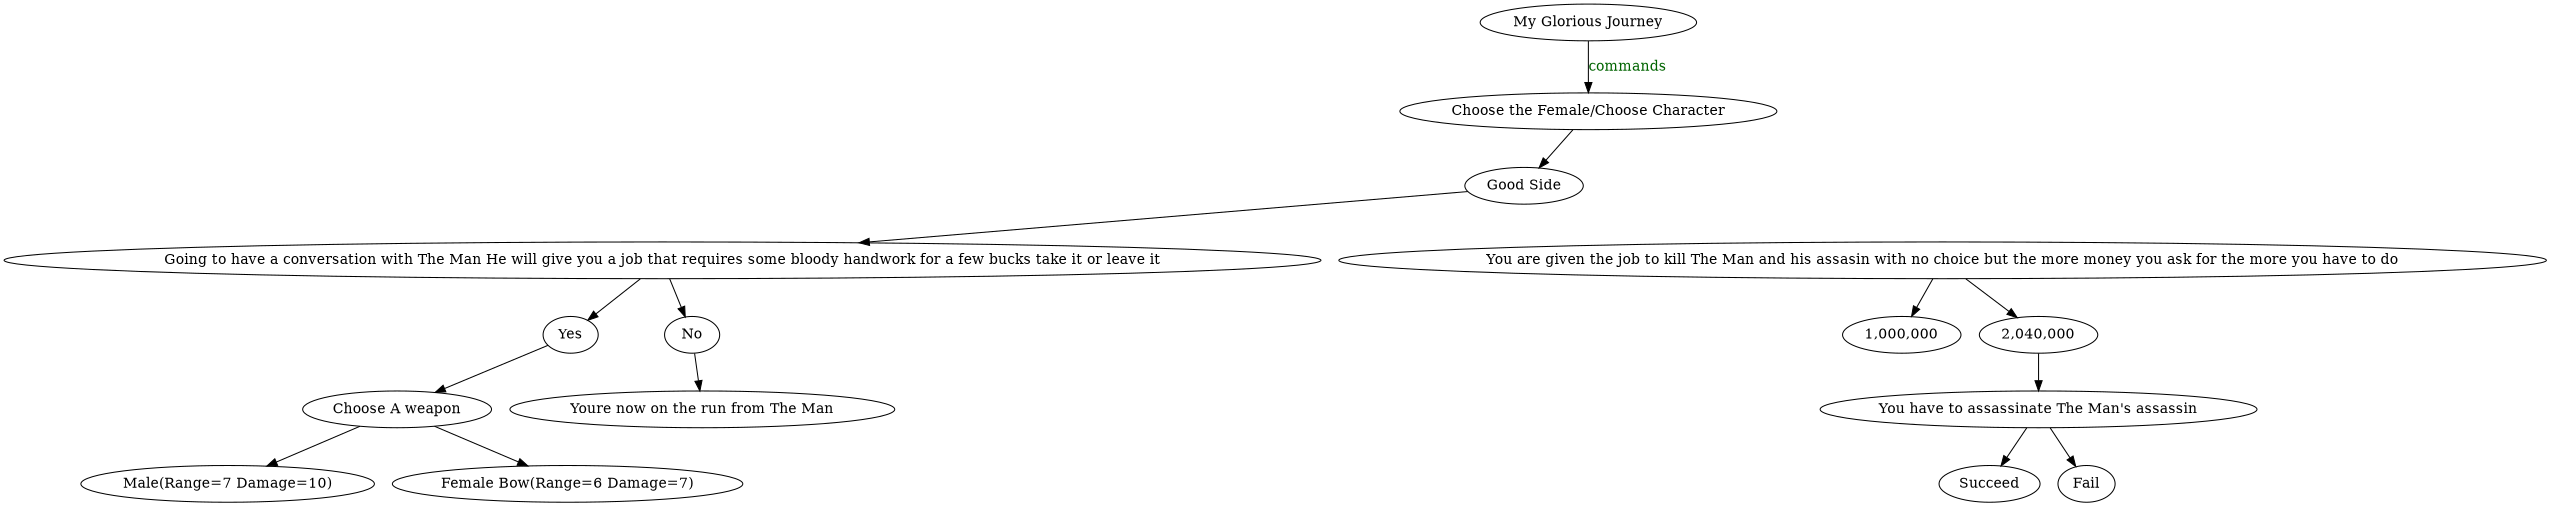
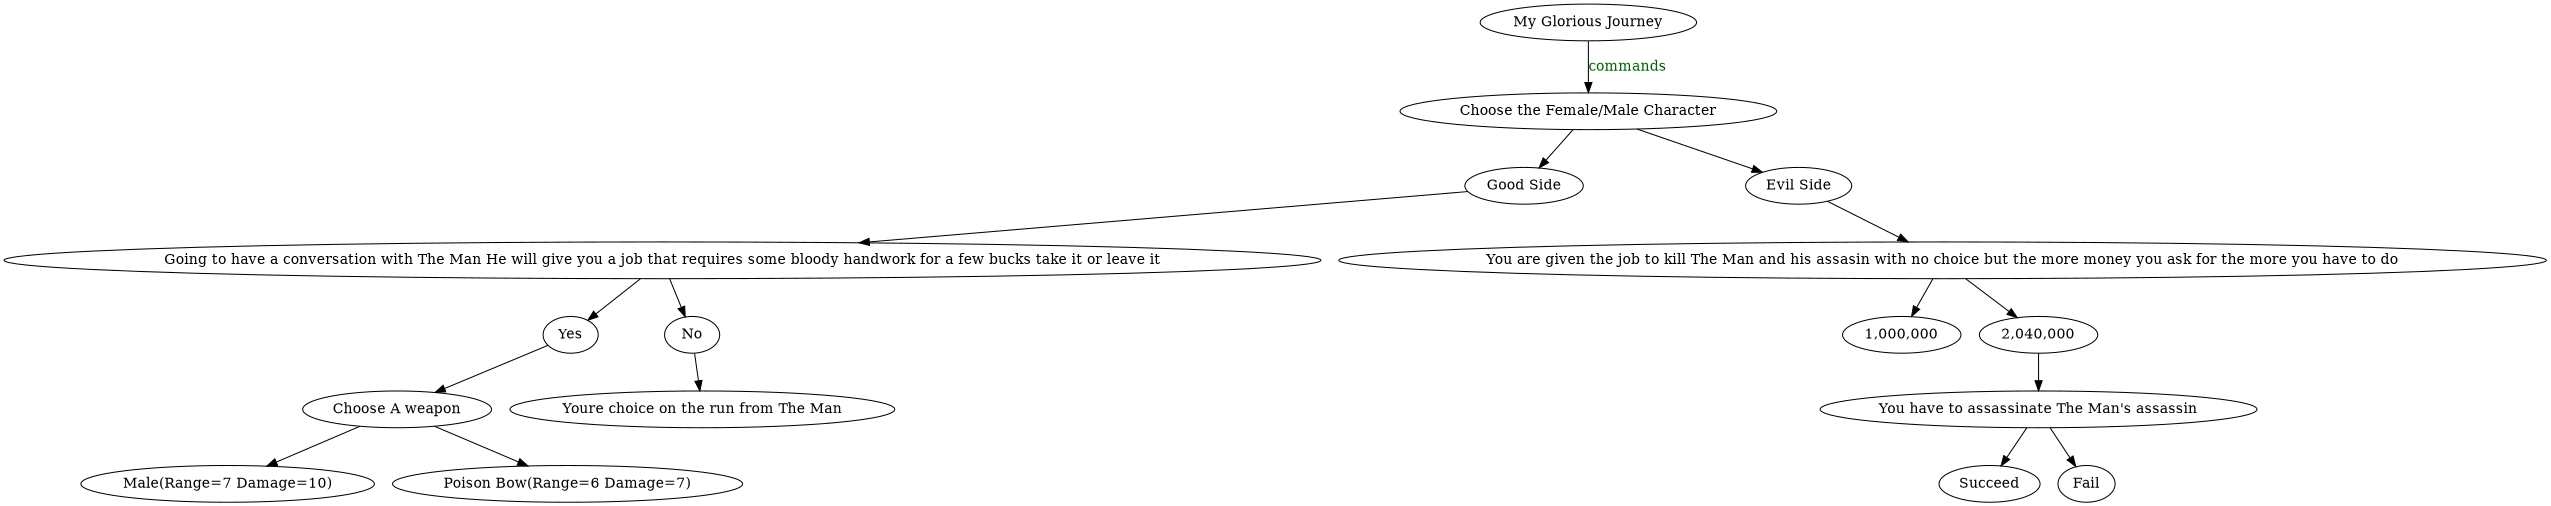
(1588, 111) -> (1588, 111)
none -> (1799, 186)
(702, 409) -> (702, 409)
(568, 484) -> (568, 484)
